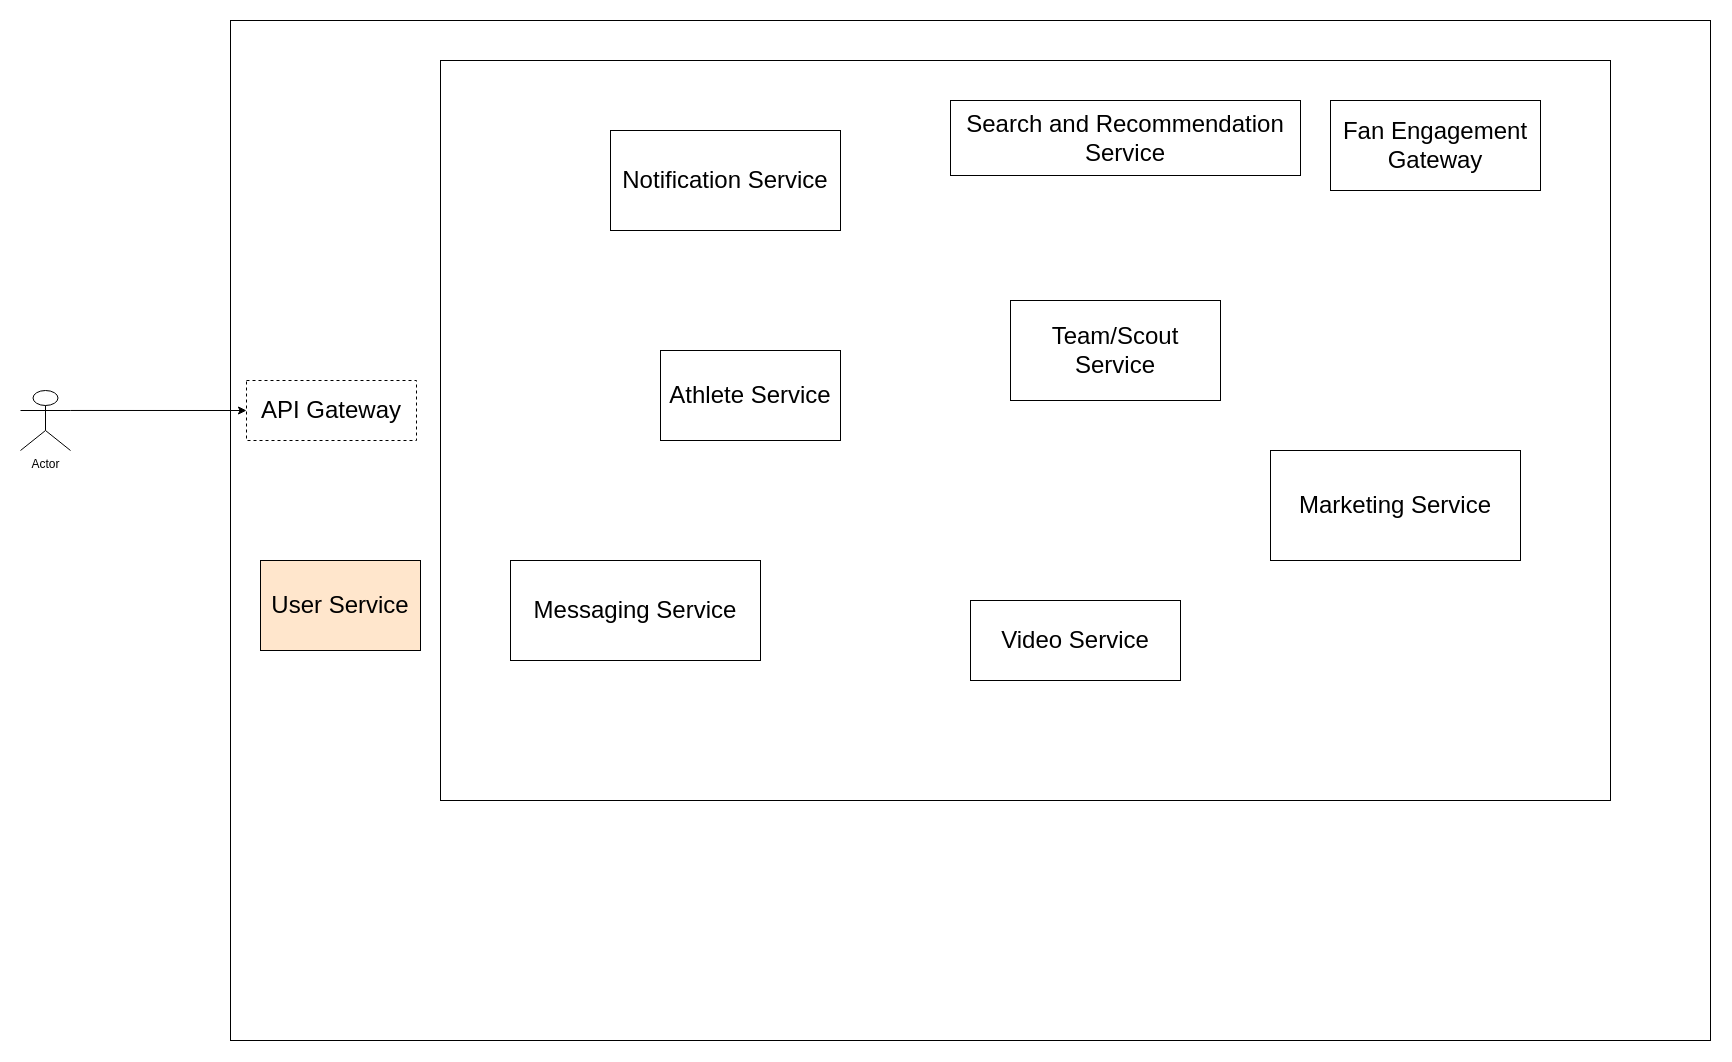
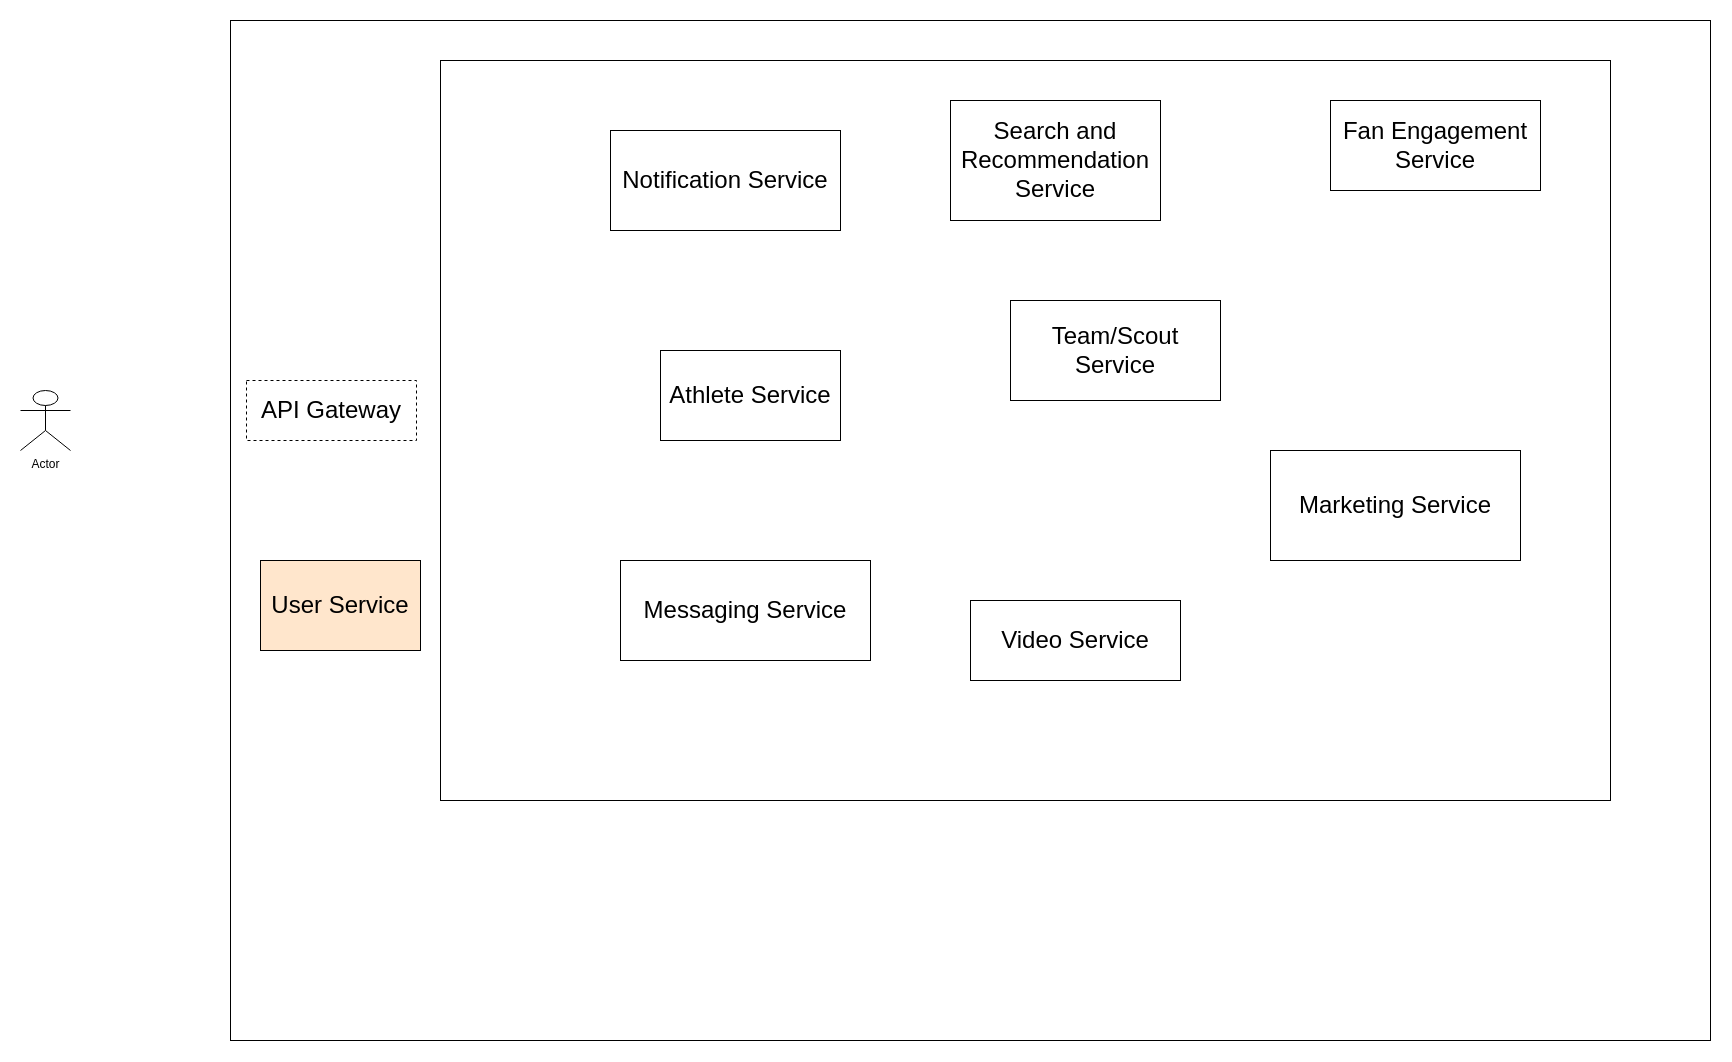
(1126, 138) -> (1056, 161)
(1436, 146) -> (1436, 146)
(156, 410) -> none
(636, 611) -> (746, 611)
